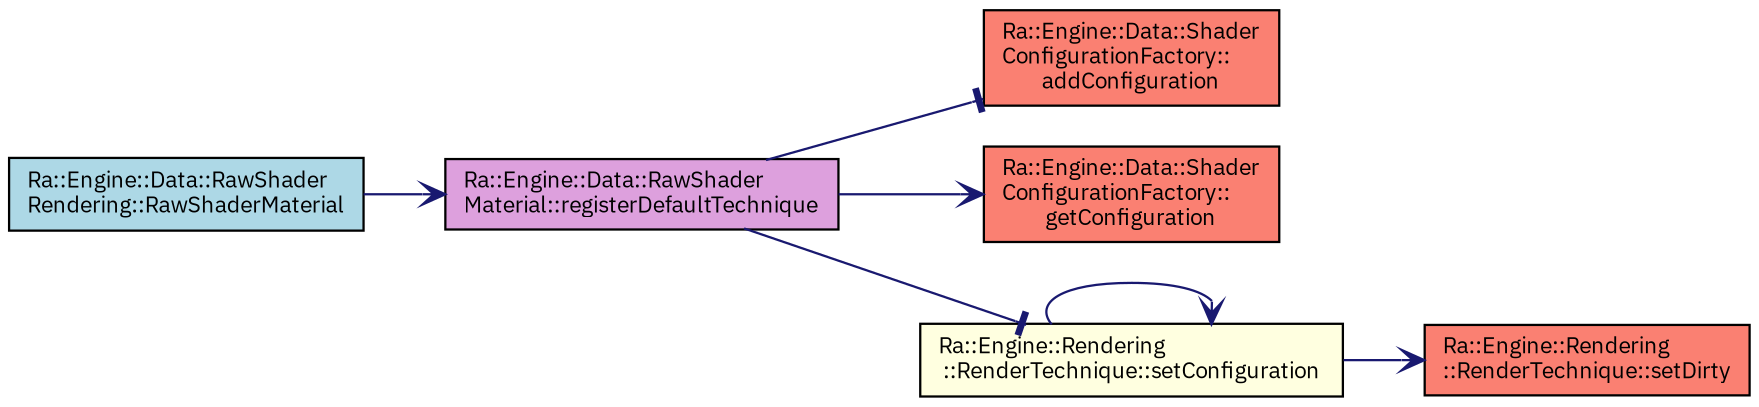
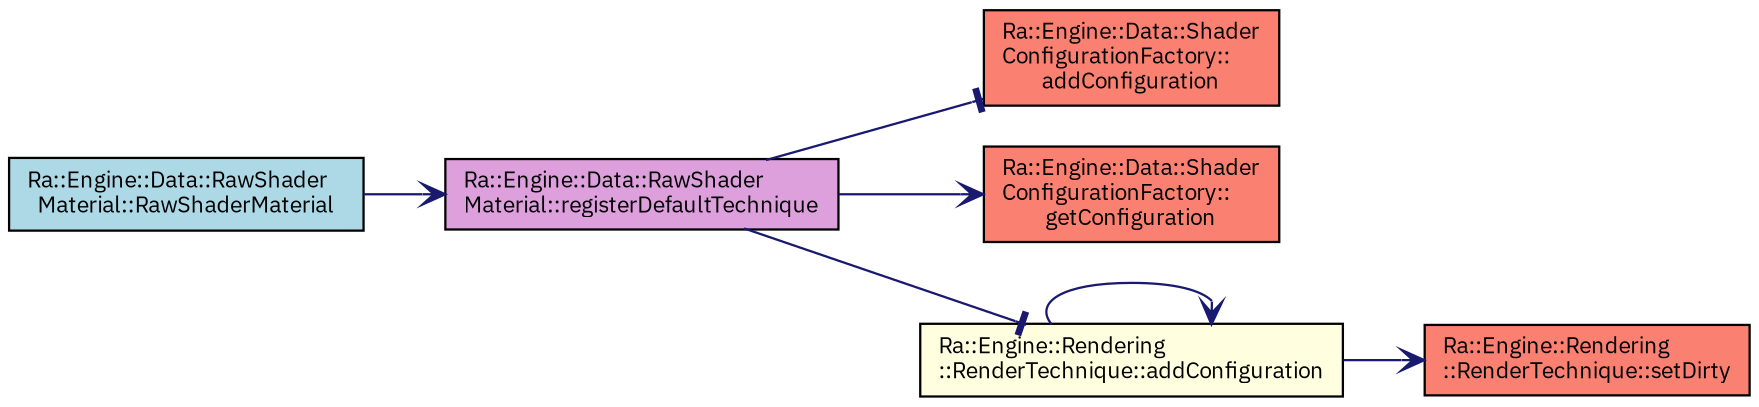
(186, 194) -> (186, 194)
(1132, 360) -> (1132, 360)
